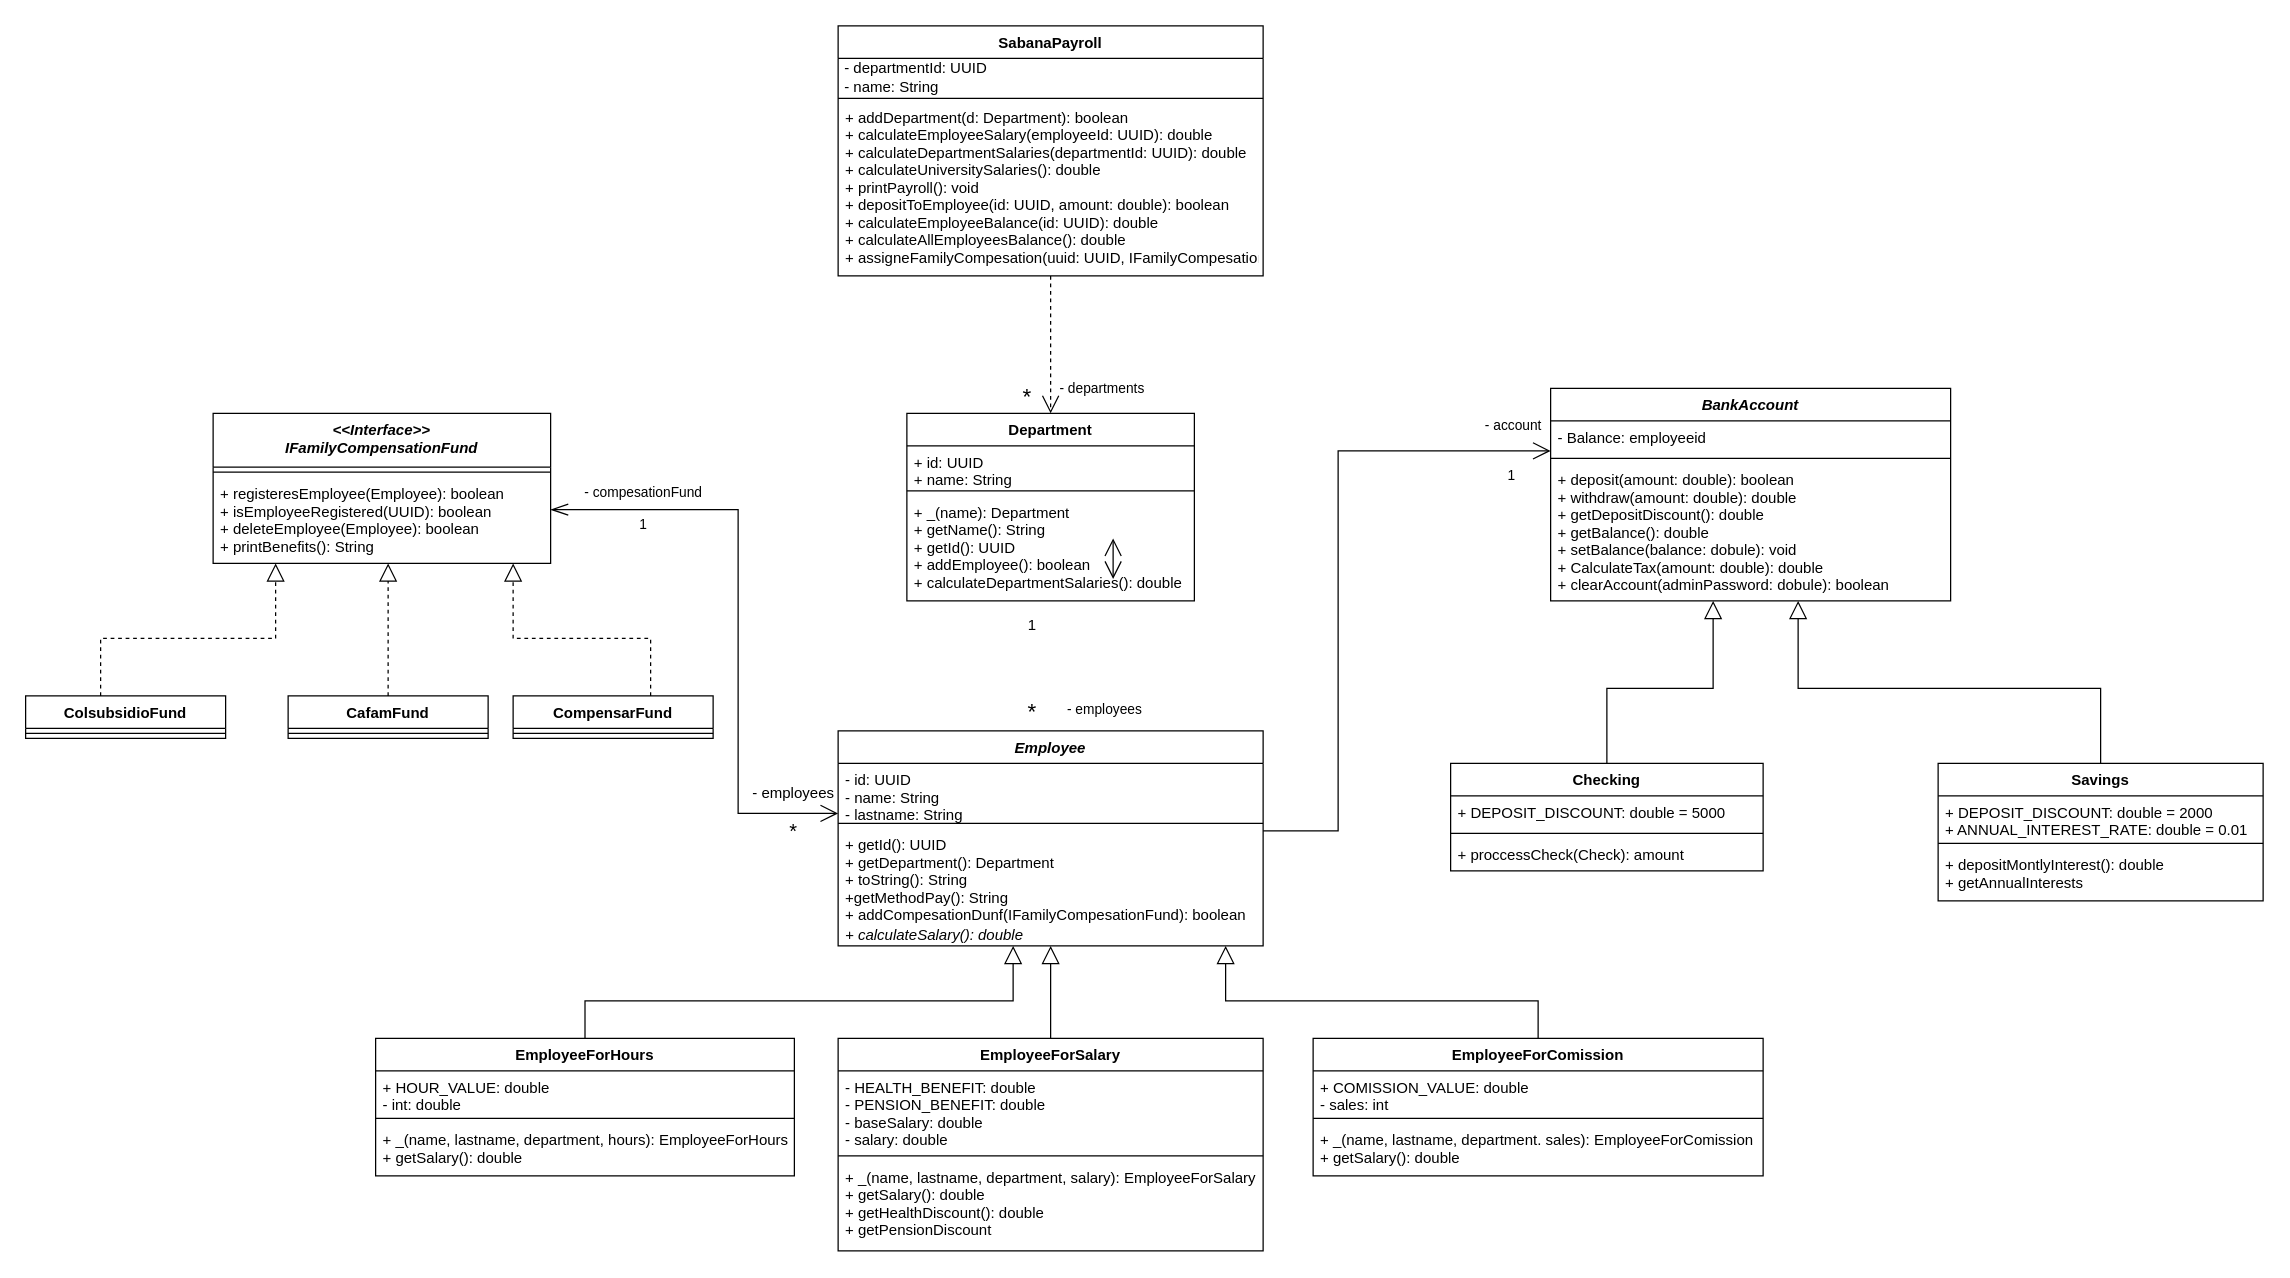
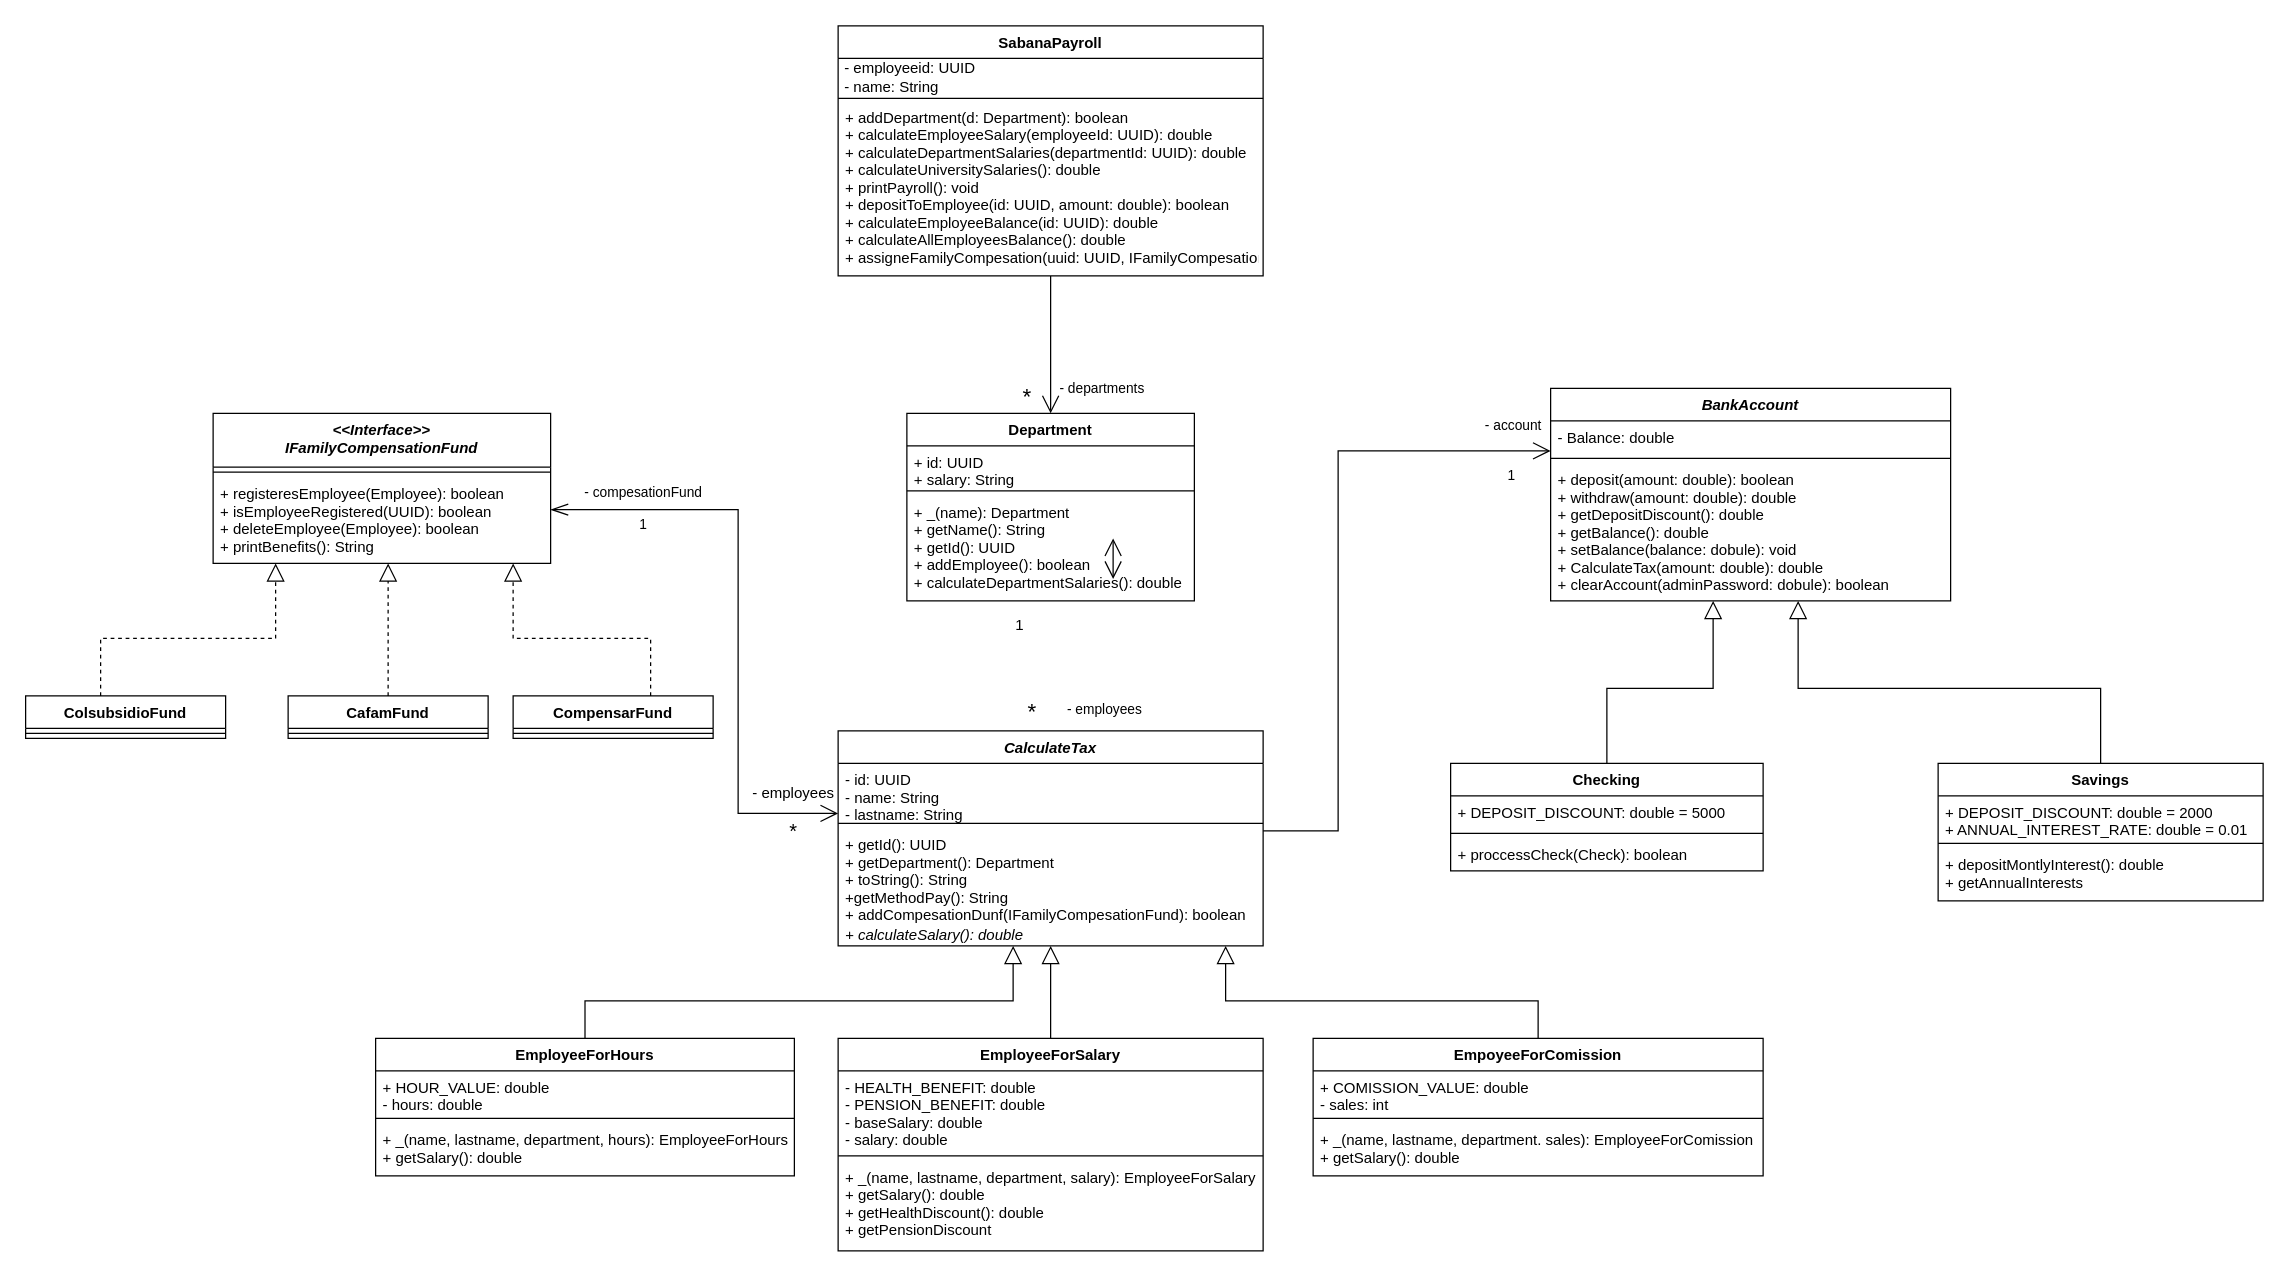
(919, 77) -> (906, 77)
(1051, 344) -> (1051, 344)
(1634, 438) -> (1619, 438)
(948, 463) -> (948, 463)
(1038, 626) -> (1026, 626)
(1050, 748) -> (1050, 748)
(1578, 855) -> (1580, 855)
(1538, 1055) -> (1538, 1055)
(459, 1088) -> (459, 1088)
